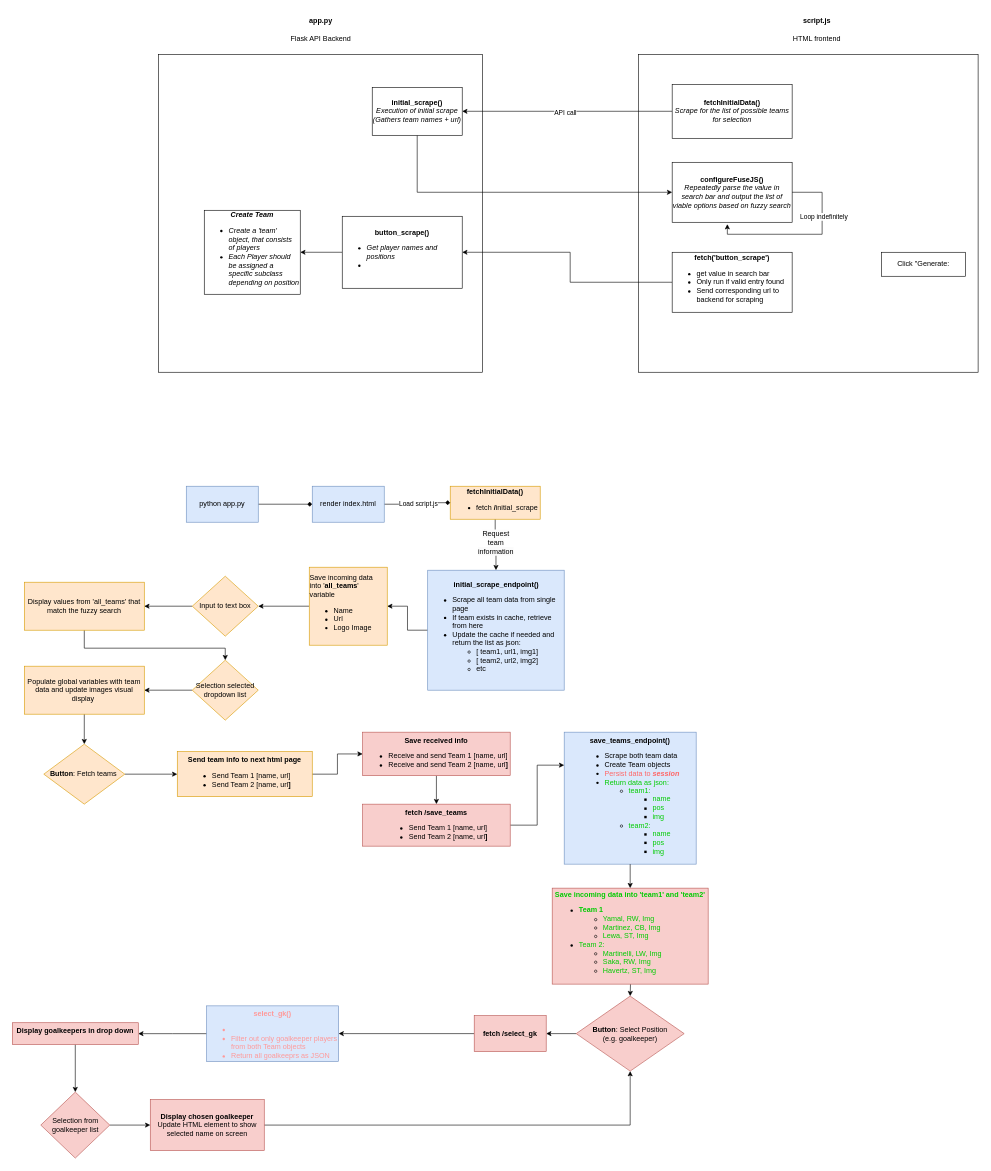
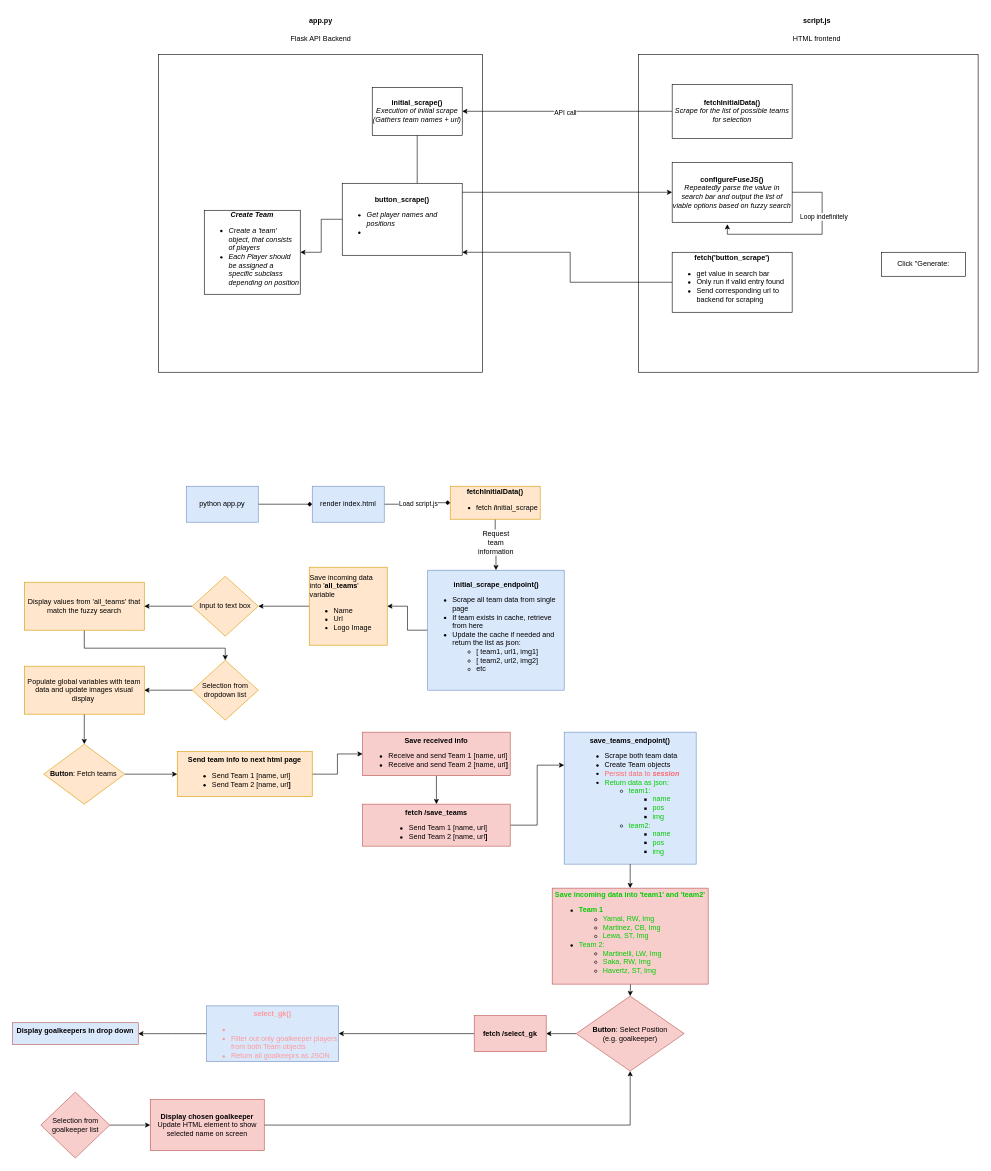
(402, 252) -> (402, 219)
(225, 690) -> (225, 690)
(75, 1034) -> (75, 1034)
(75, 1086) -> none
